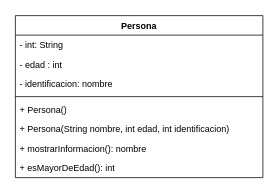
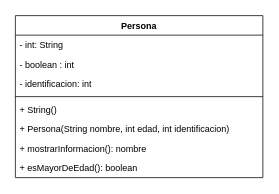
(44, 65) -> (51, 65)
(72, 85) -> (63, 85)
(46, 110) -> (43, 110)
(71, 169) -> (81, 169)
